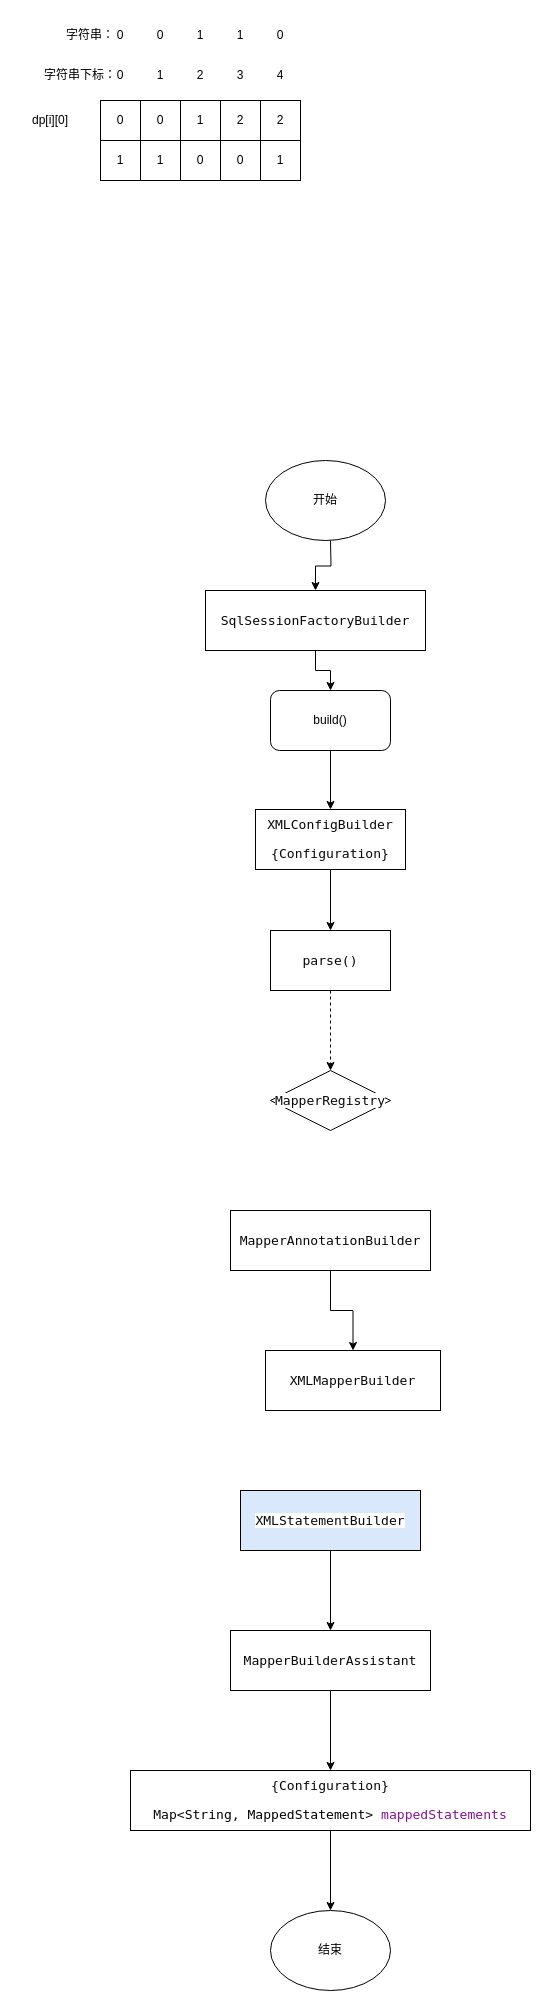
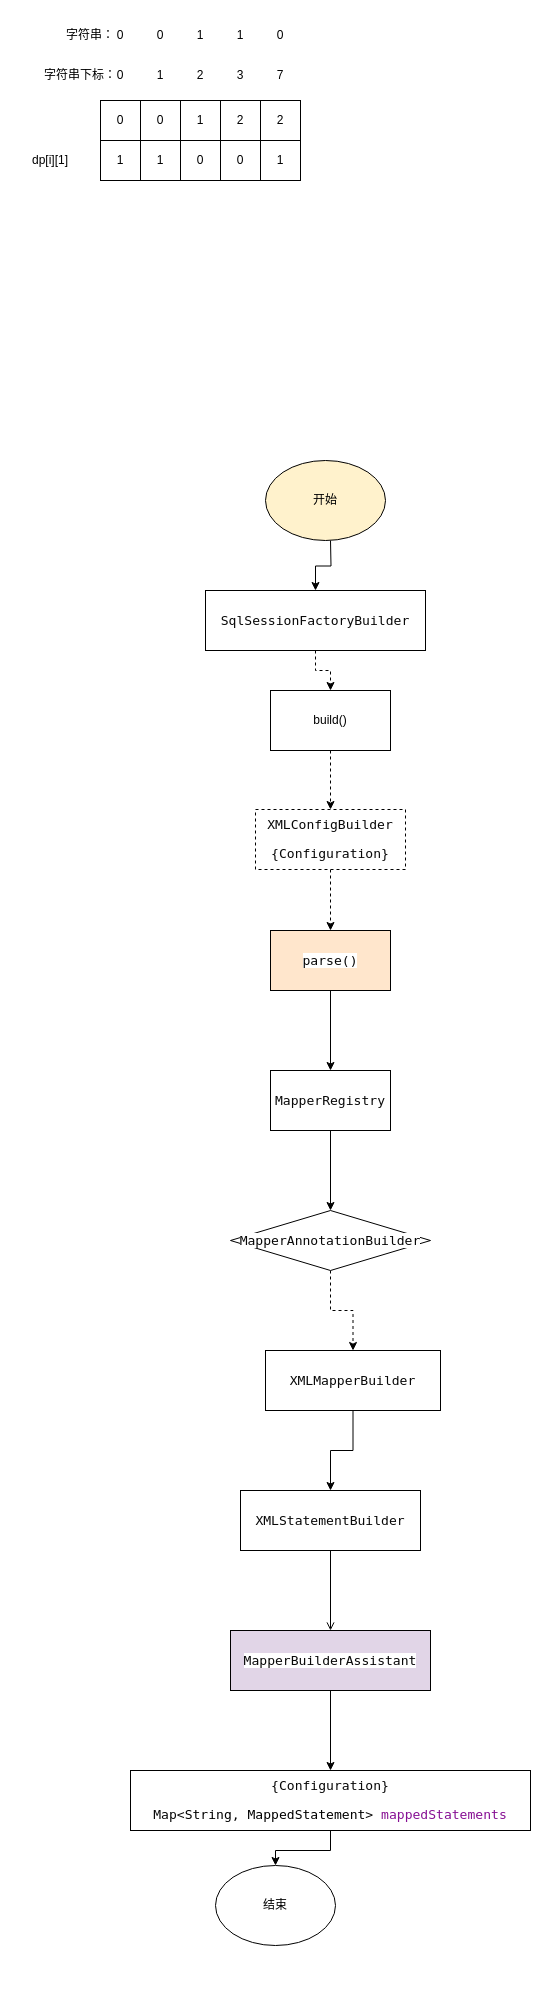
(281, 76) -> (281, 76)
(51, 121) -> none
none -> (51, 161)
(326, 501) -> (326, 501)
(320, 671) -> (320, 671)
(331, 721) -> (331, 721)
(331, 777) -> (331, 777)
(331, 840) -> (331, 840)
(331, 897) -> (331, 897)
(331, 961) -> (331, 961)
(331, 1028) -> (331, 1028)
(331, 1101) -> (331, 1101)
none -> (331, 1167)
(331, 1241) -> (331, 1241)
(338, 1311) -> (338, 1311)
none -> (346, 1451)
(331, 1521) -> (331, 1521)
(331, 1622) -> (331, 1624)
(331, 1661) -> (331, 1661)
(331, 1951) -> (276, 1906)
